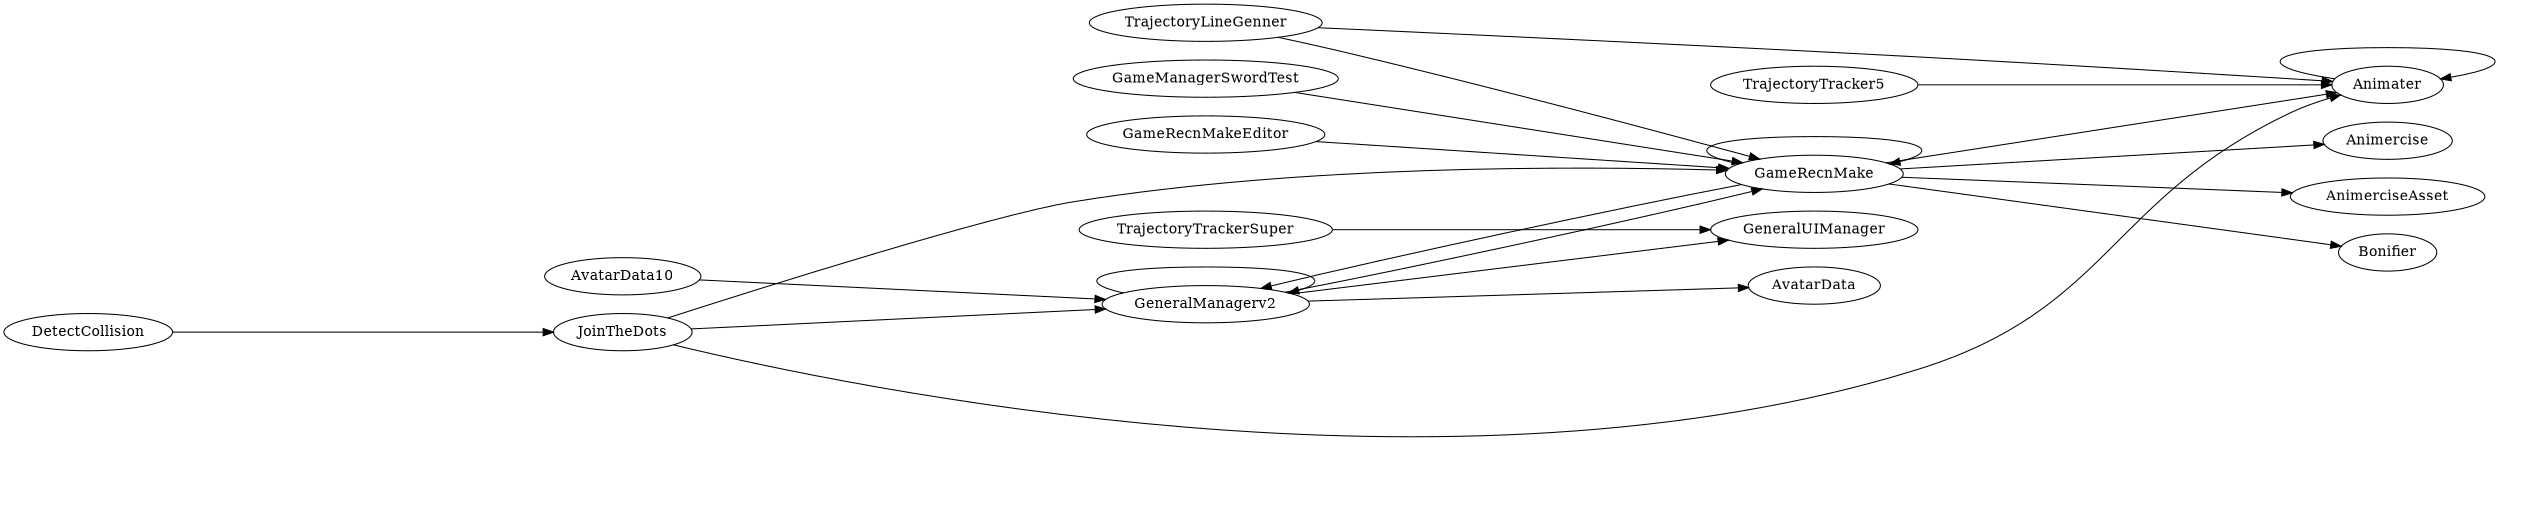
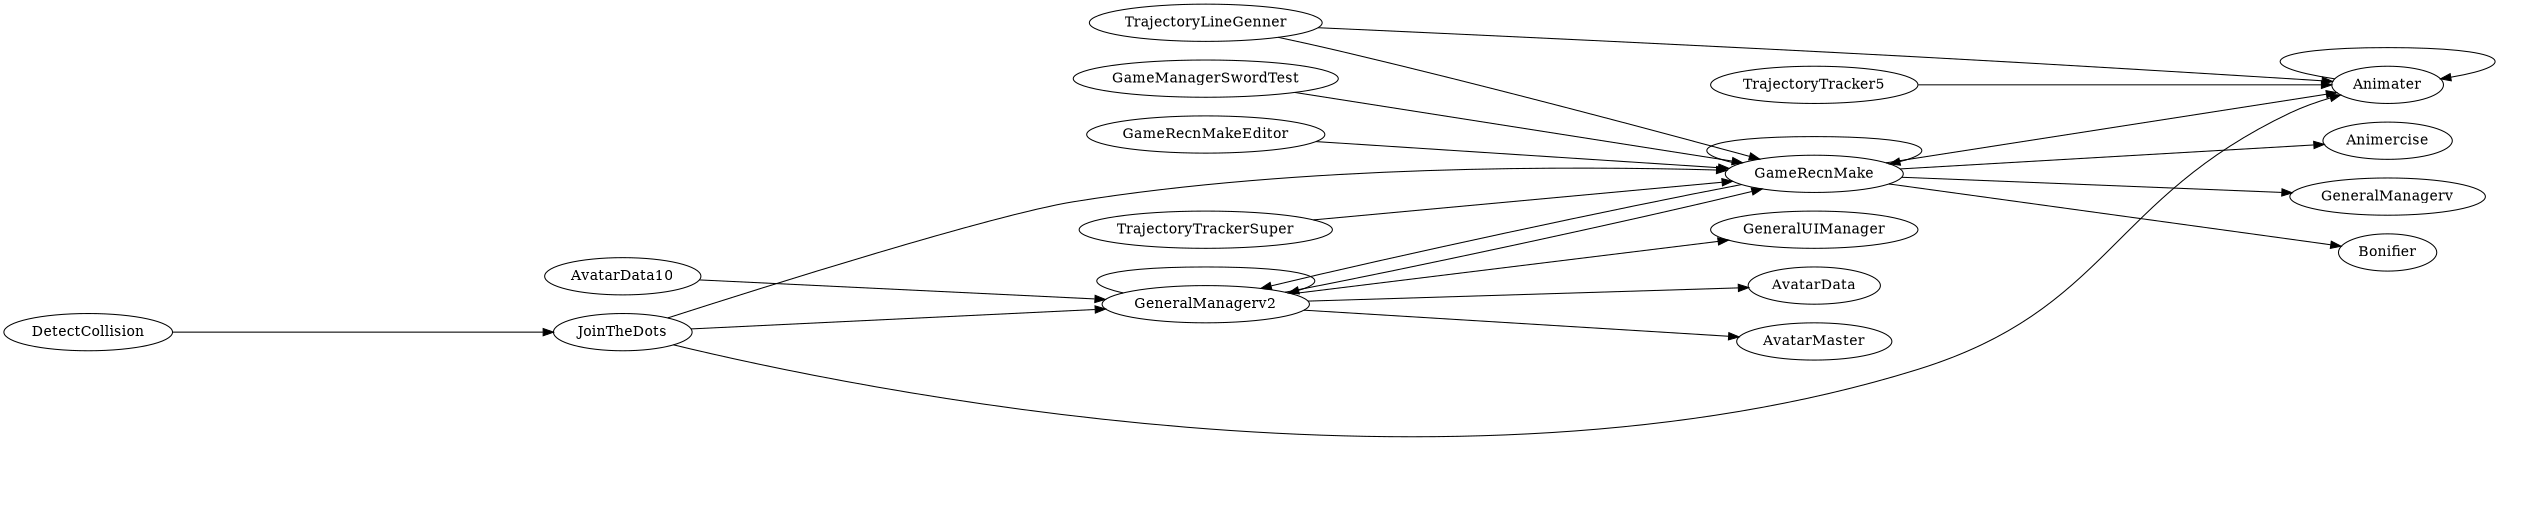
(2388, 197) -> (2388, 197)
(1489, 230) -> (1518, 201)
none -> (1814, 341)
